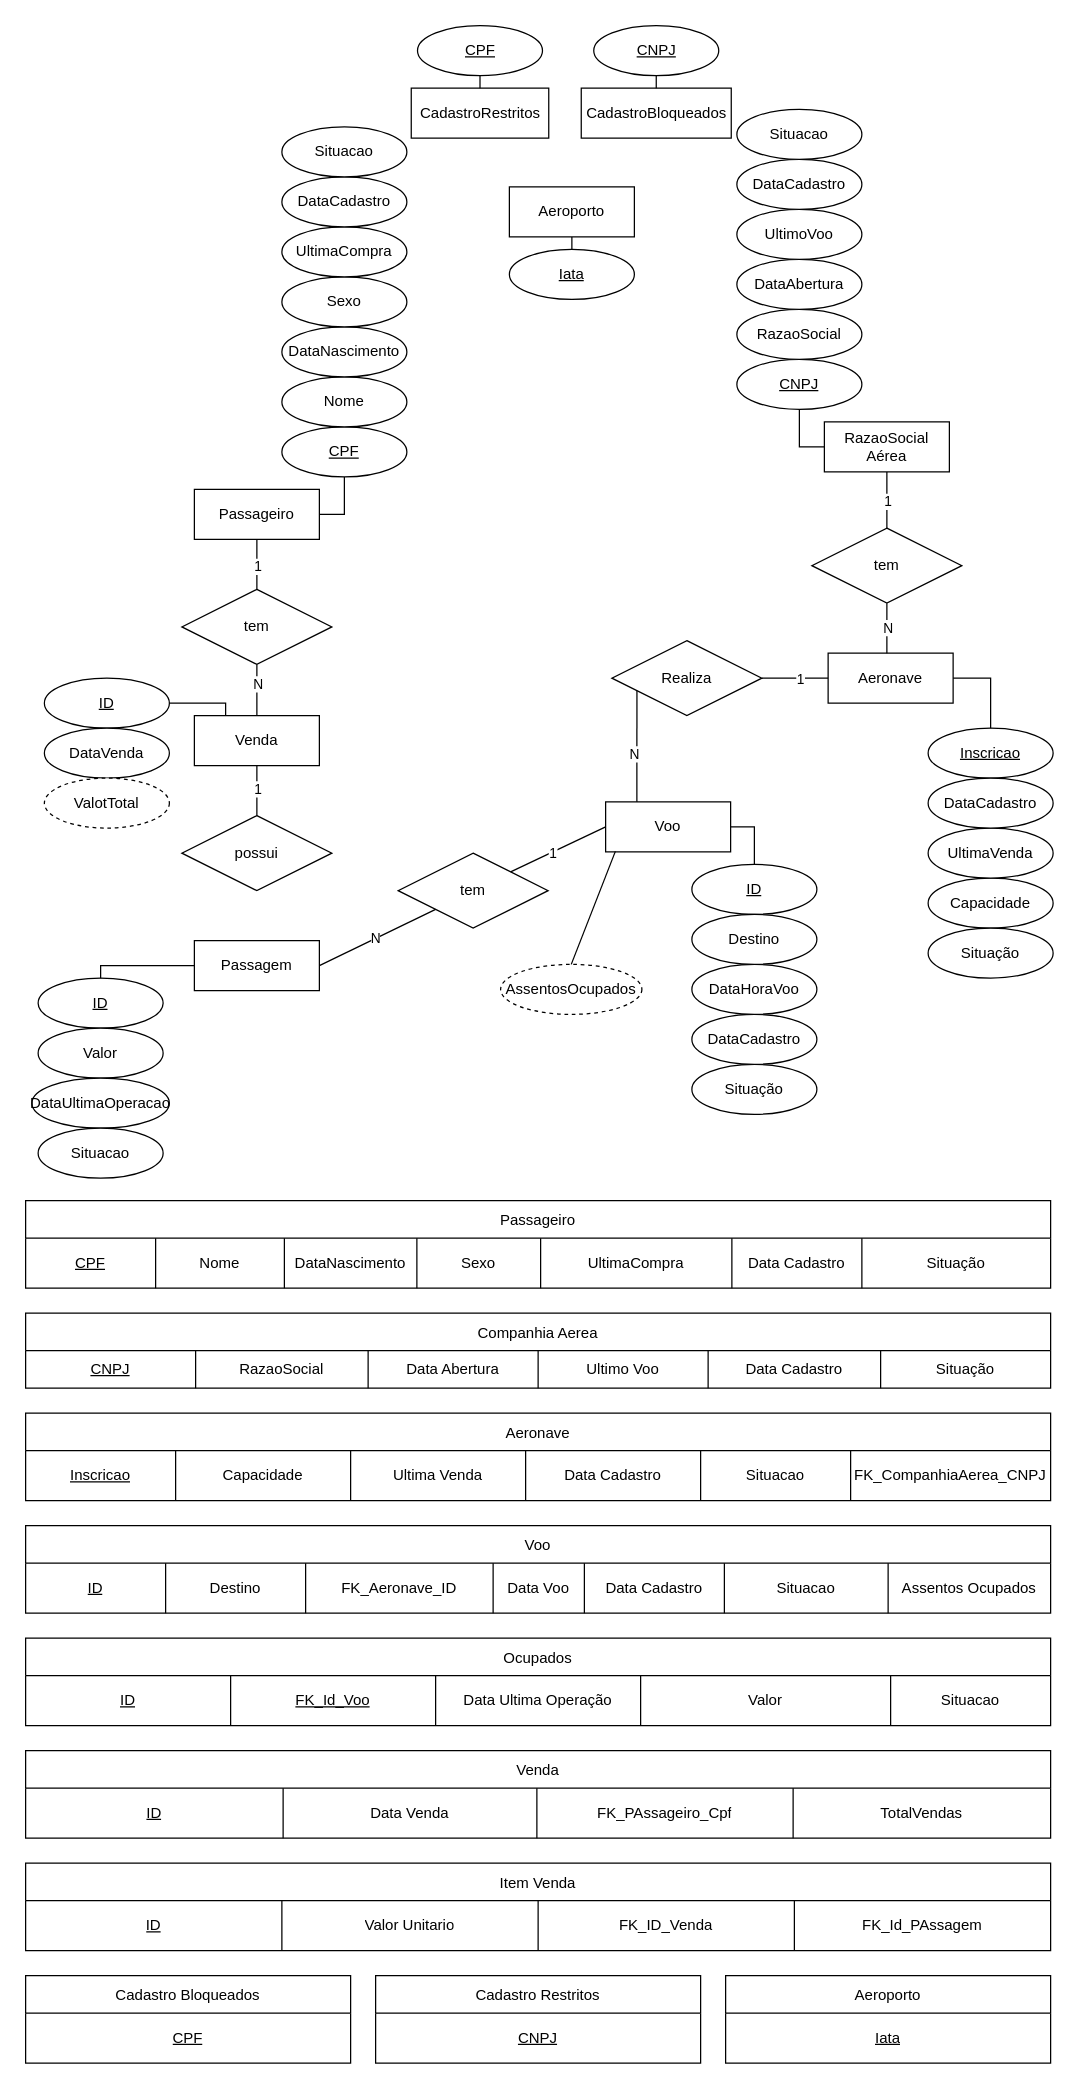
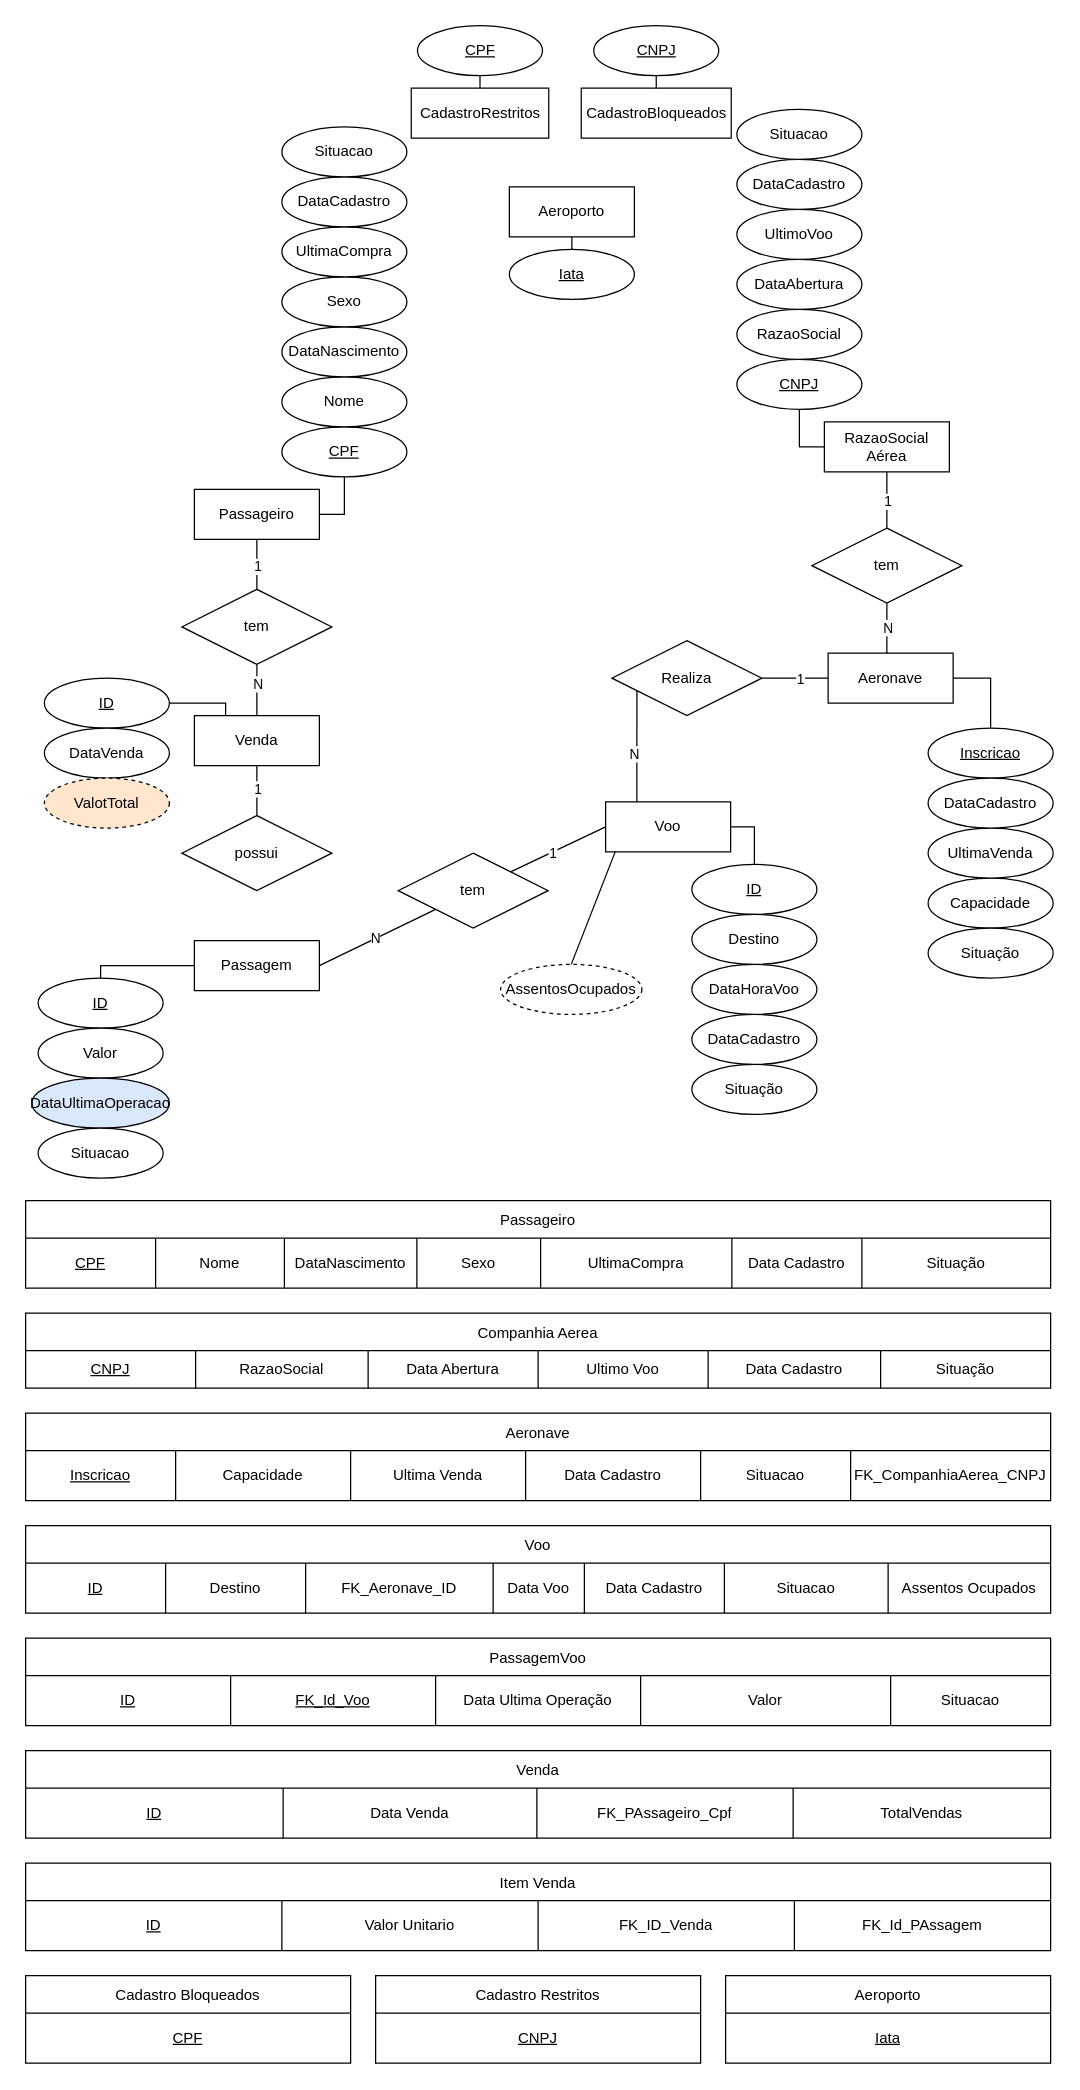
(107, 803) -> (107, 803)
(101, 1103) -> (101, 1103)
(538, 1658) -> (538, 1658)
